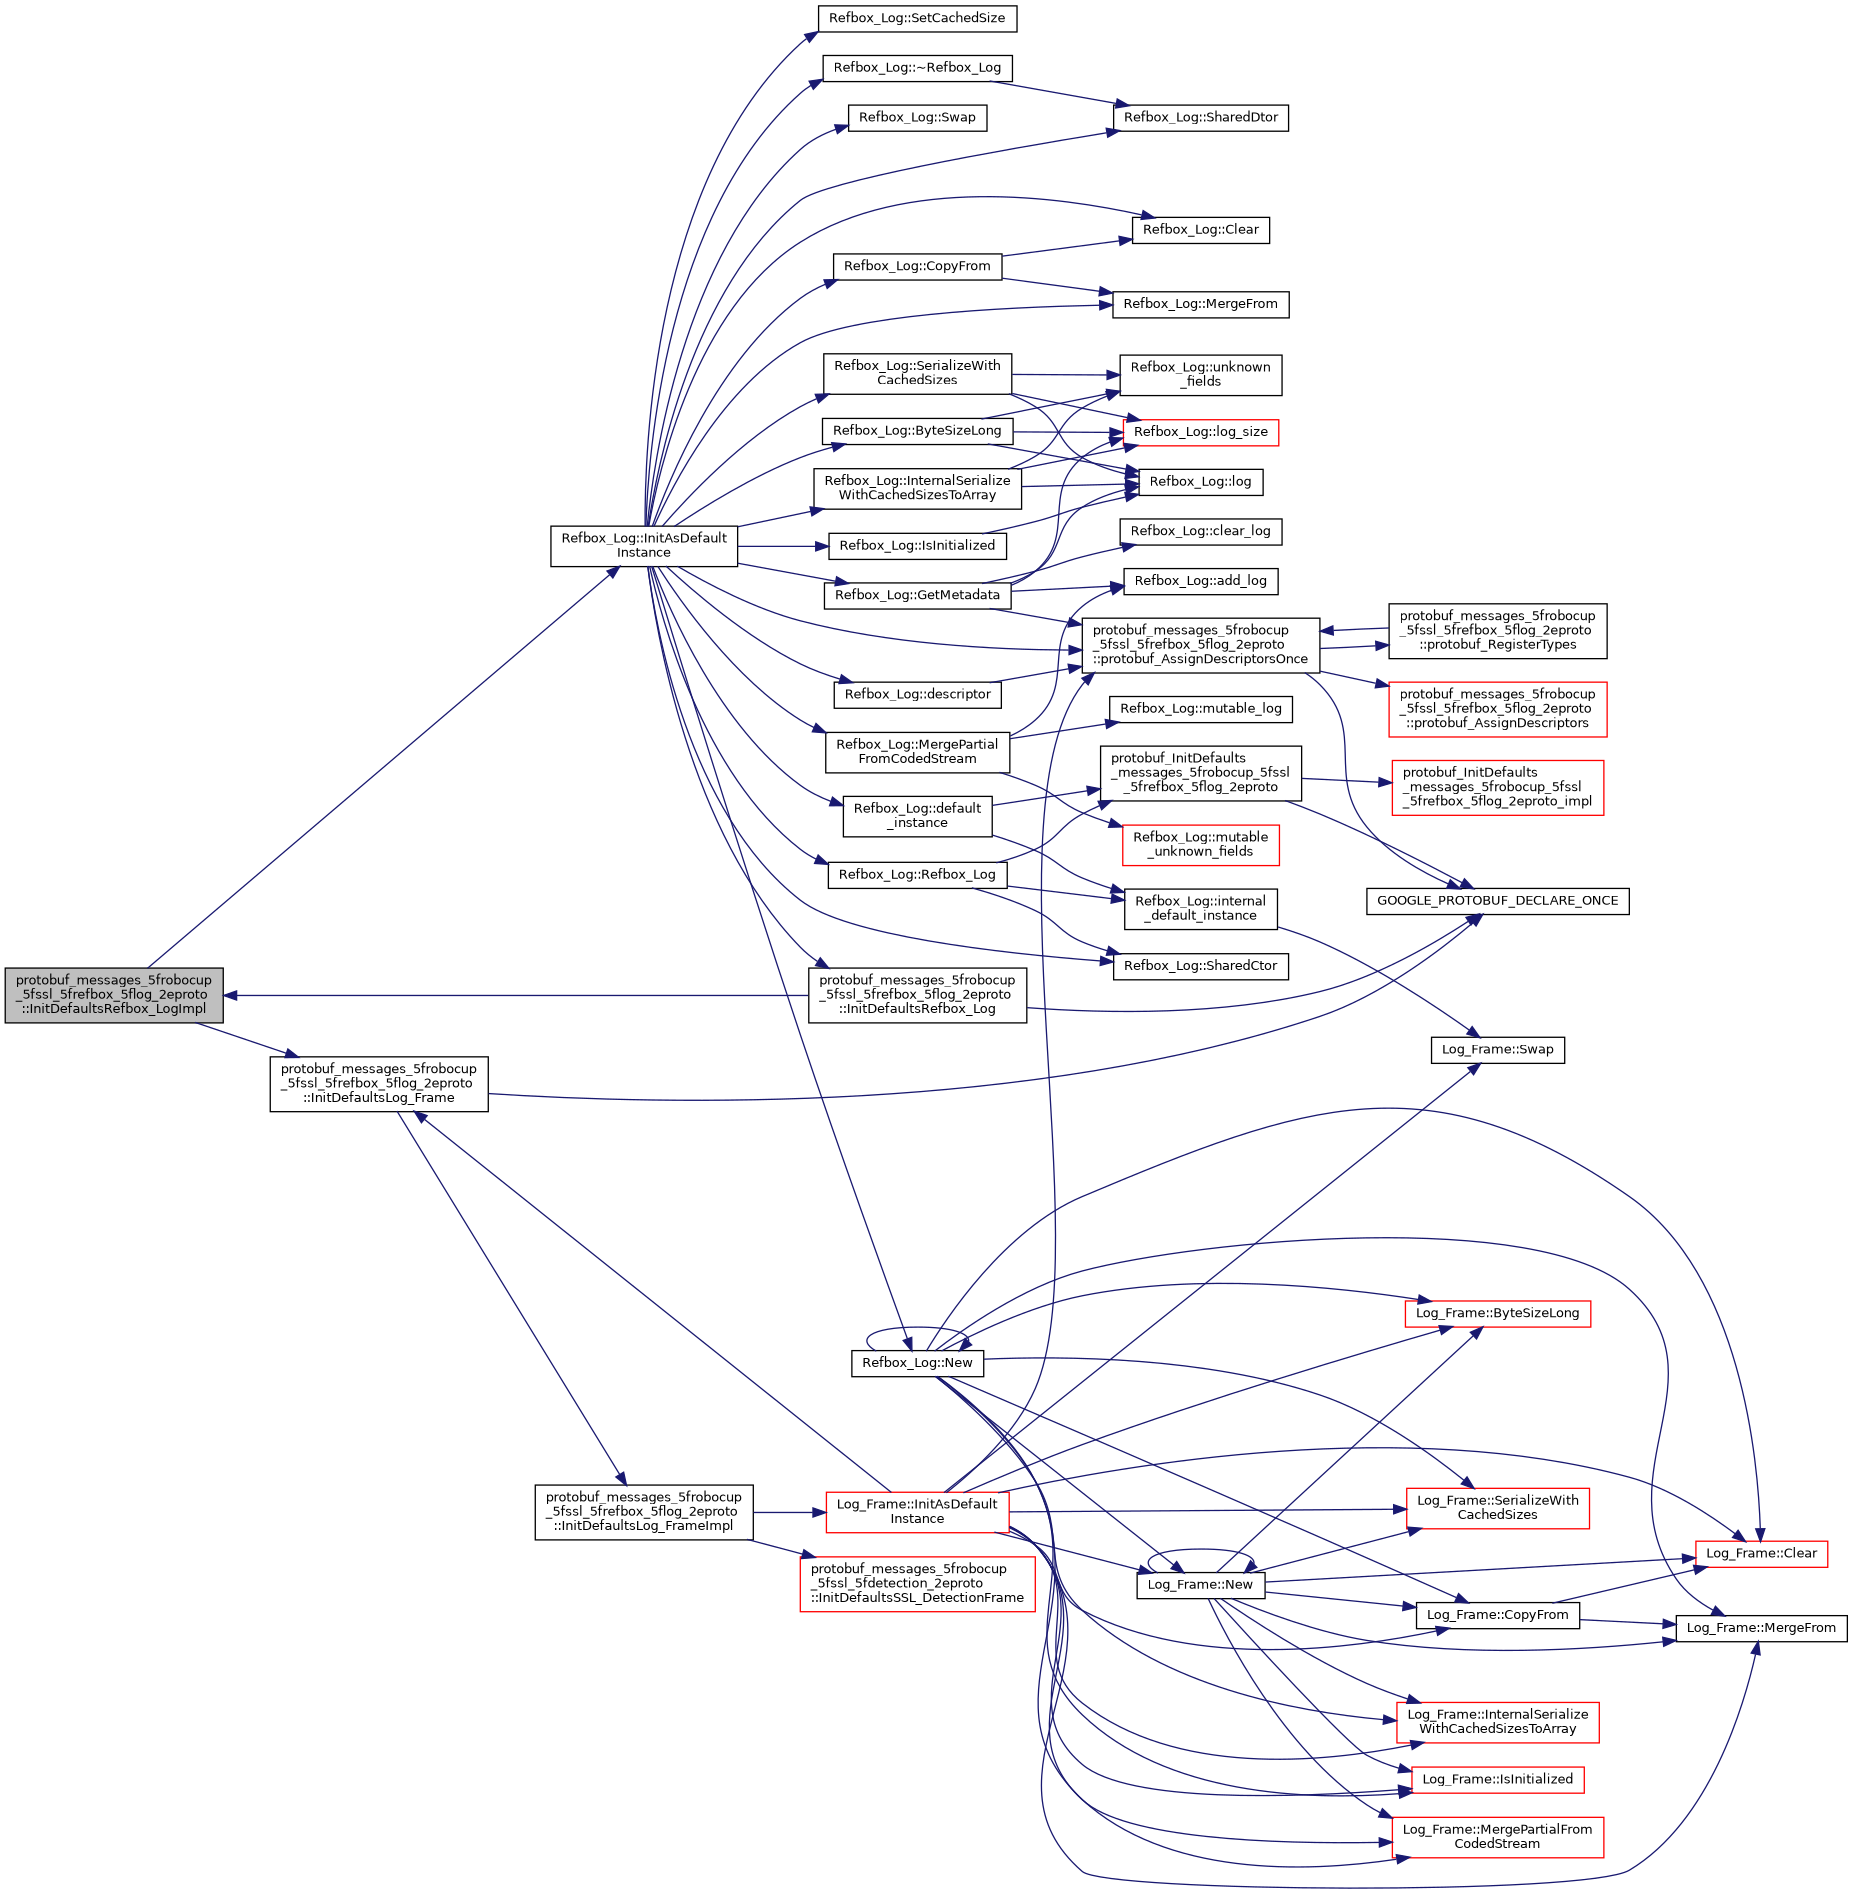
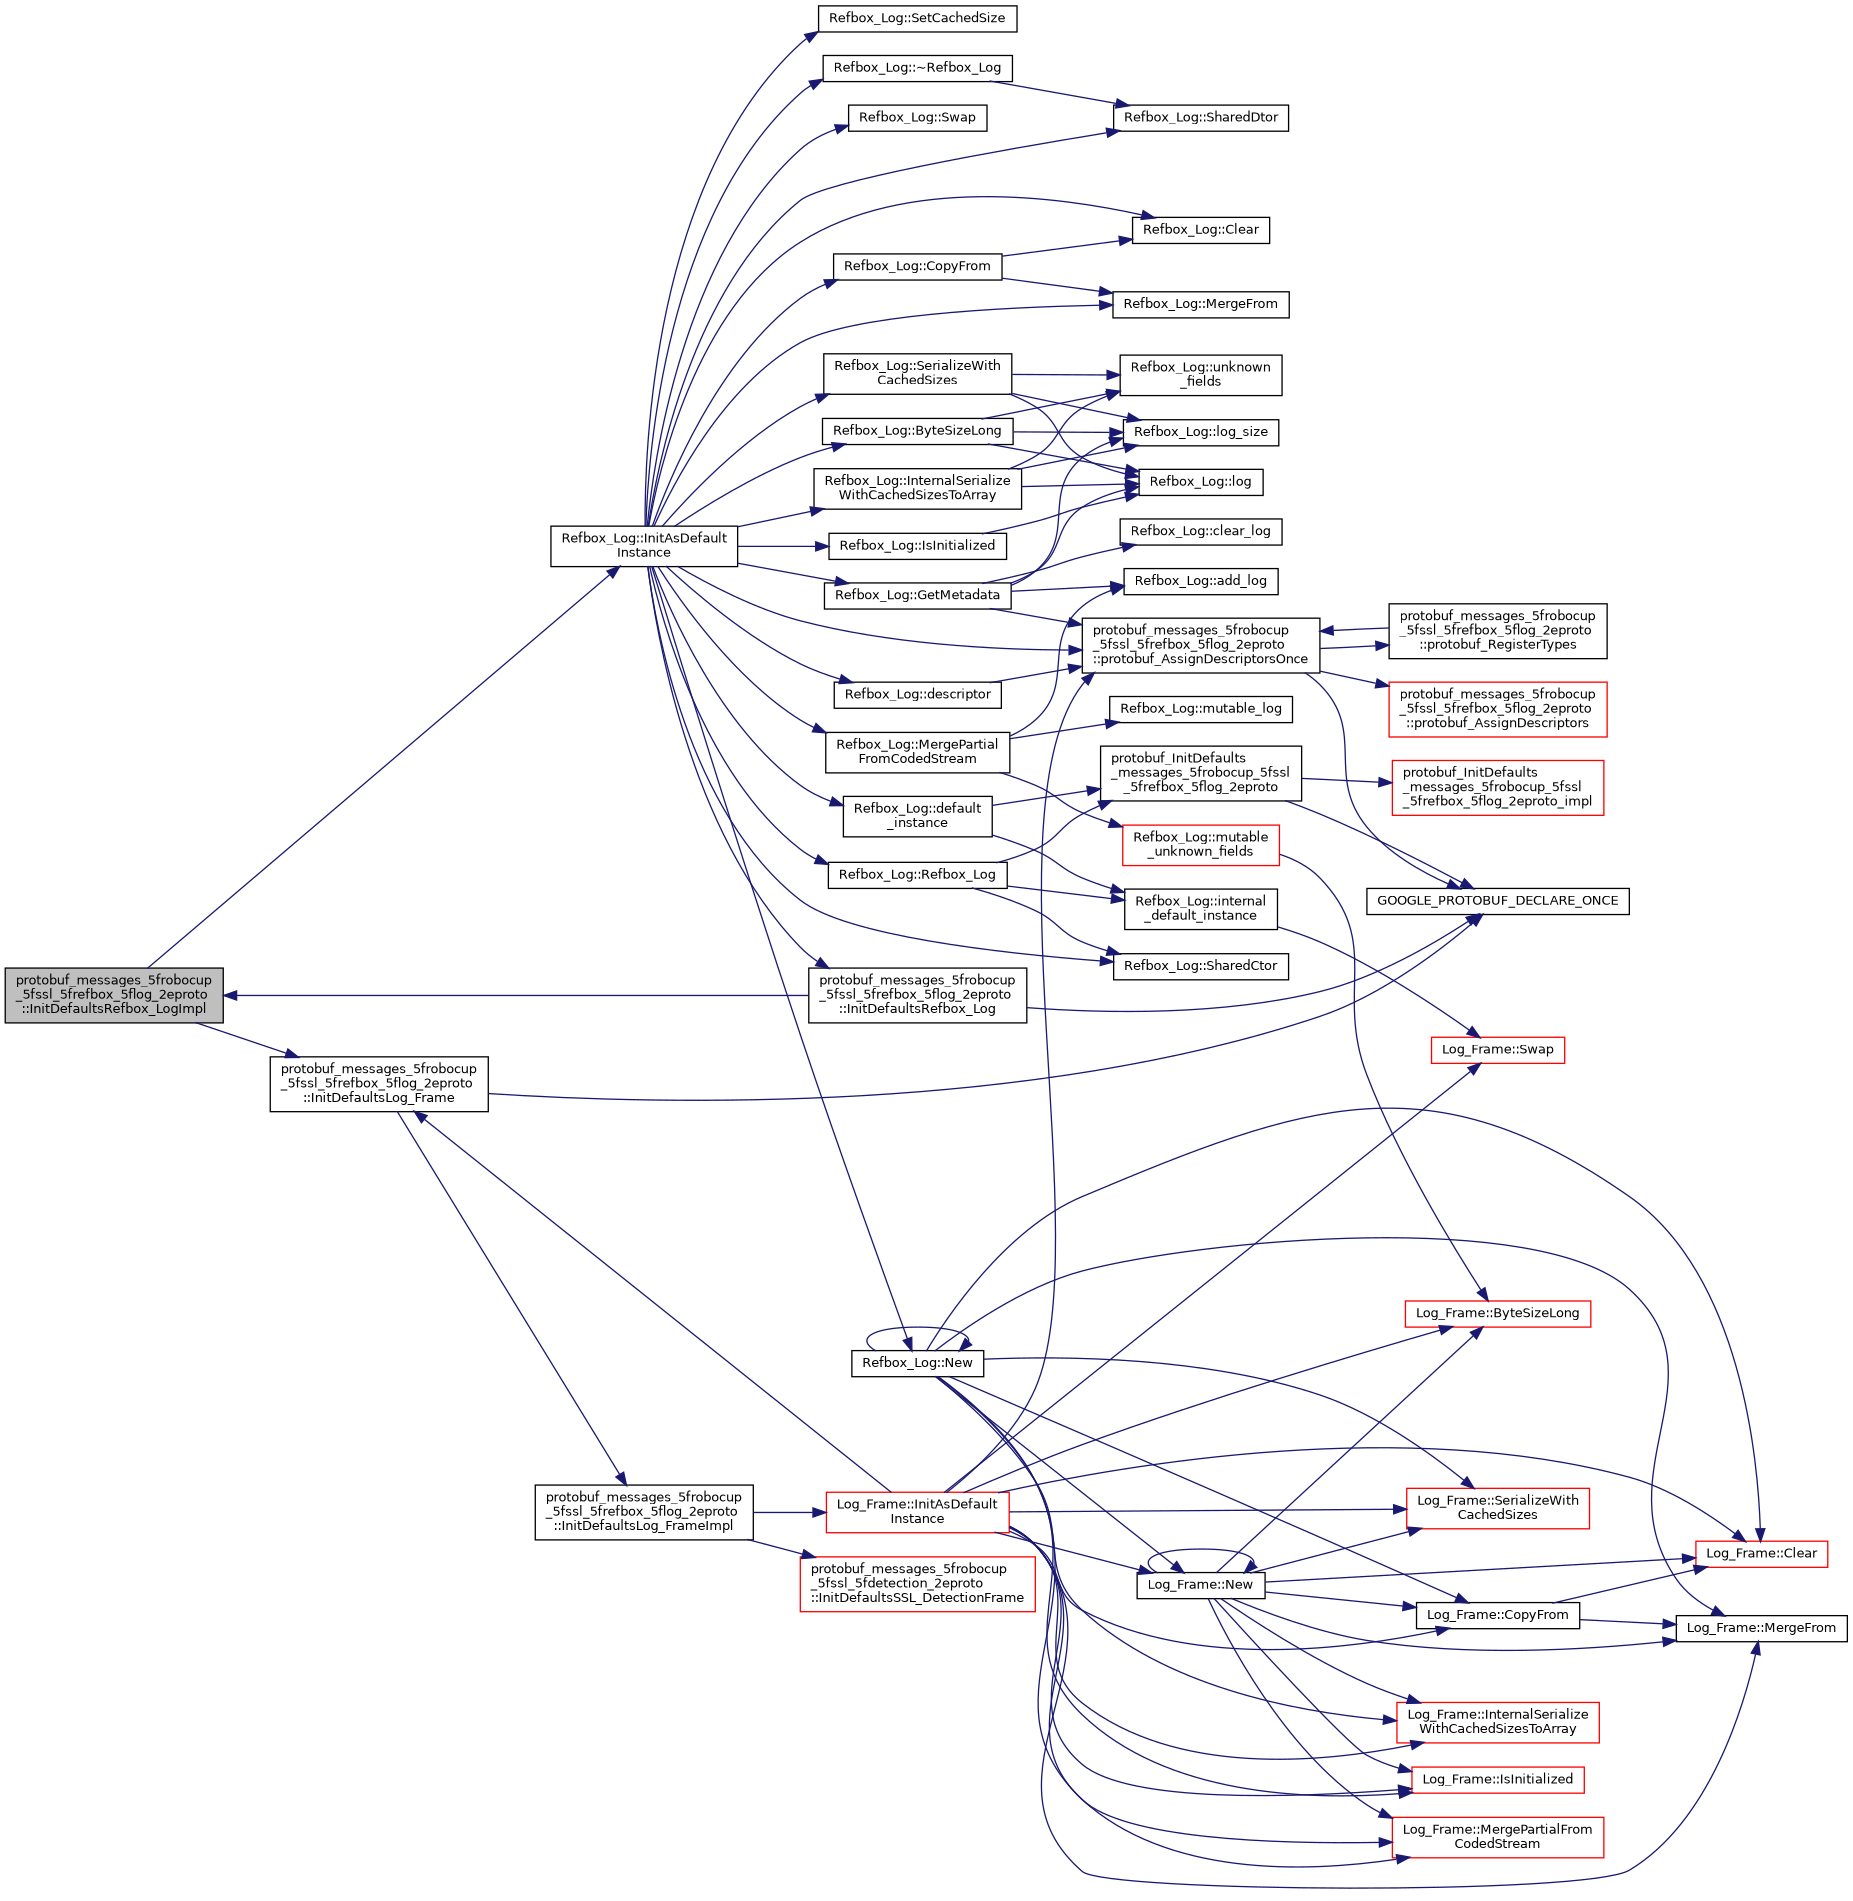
(1201, 433) -> (1201, 433)
(1498, 1050) -> (1498, 1050)
(1175, 1285) -> (1365, 1069)
